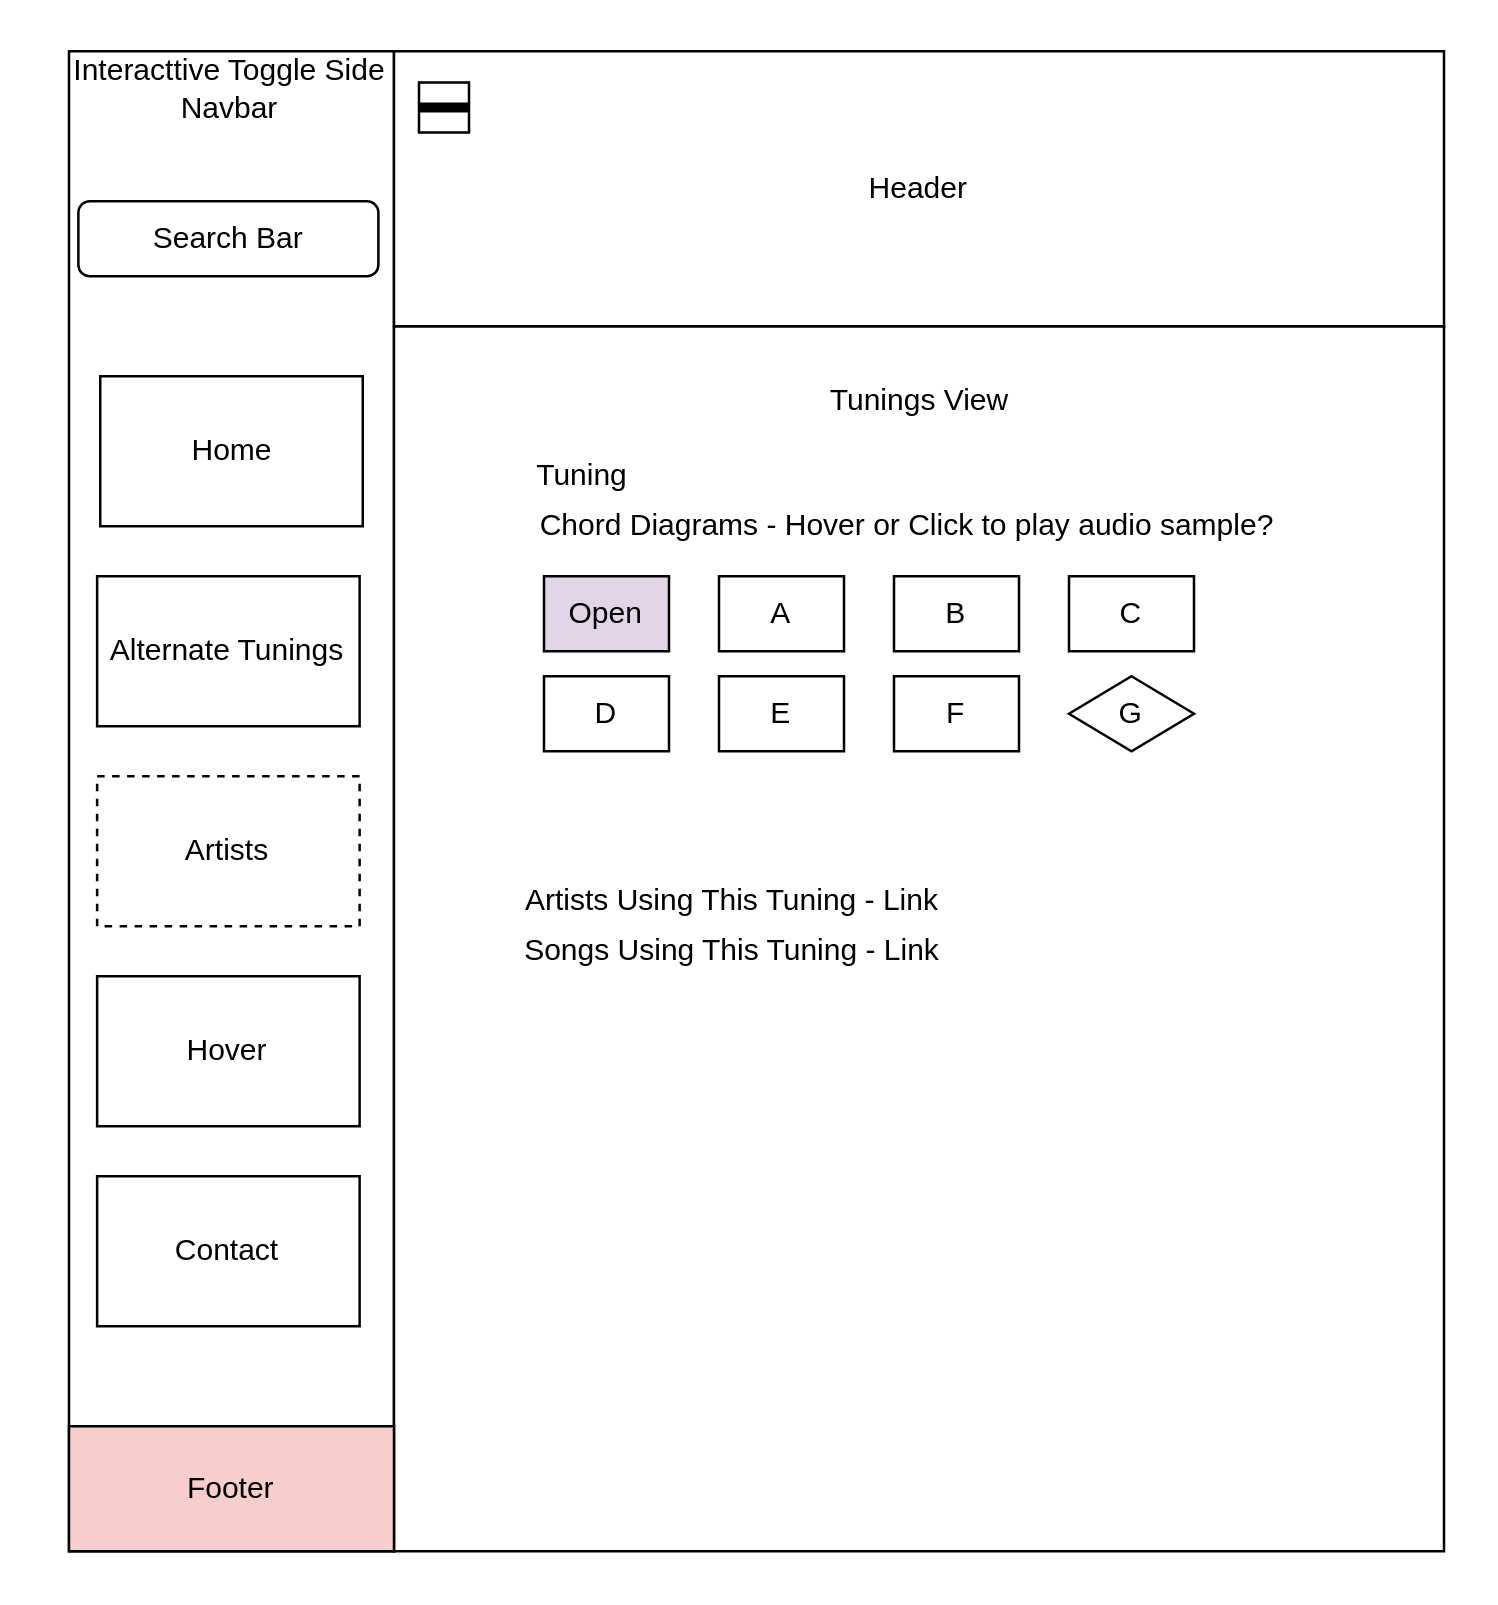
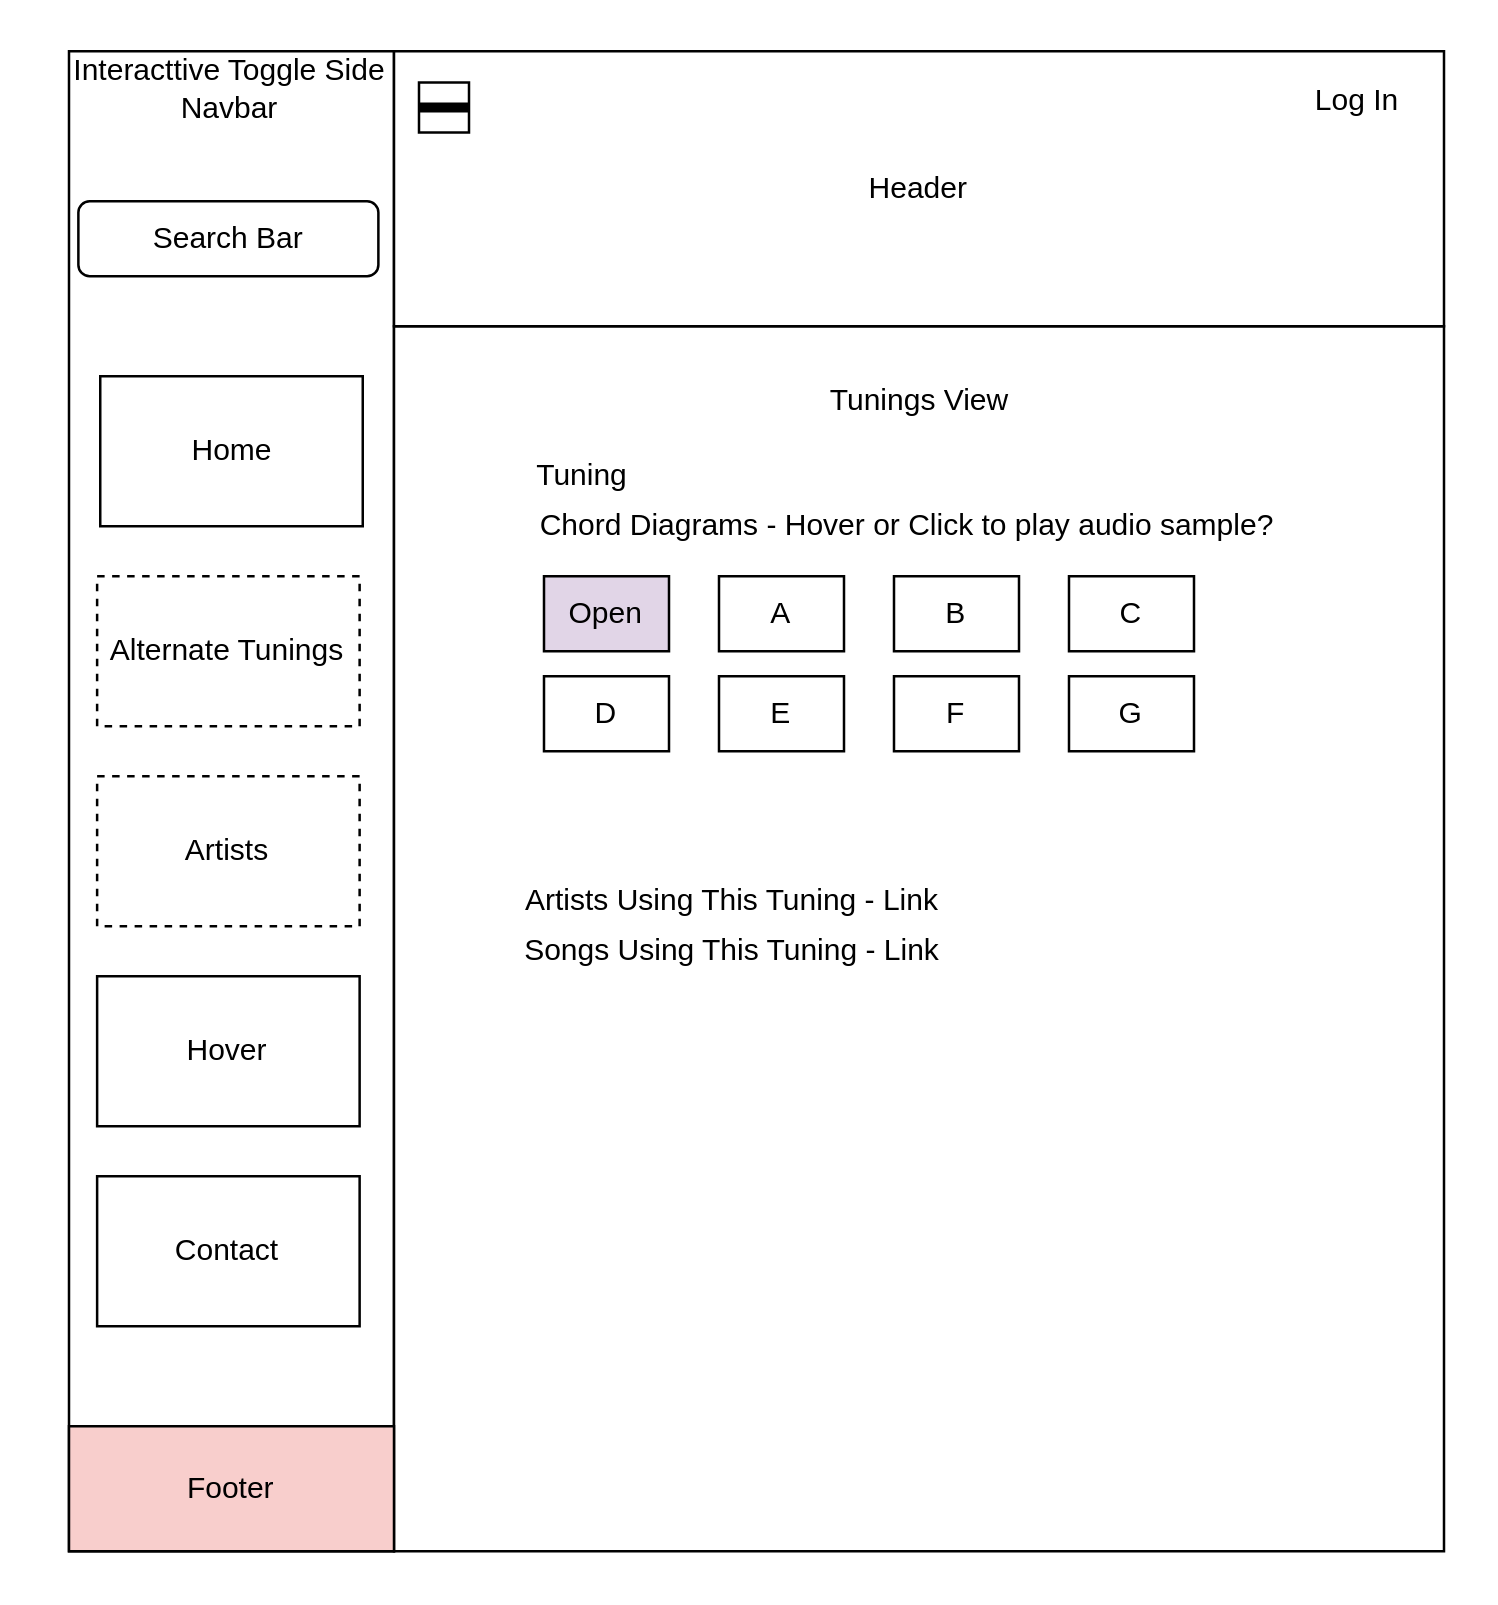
none -> (1356, 101)
(228, 651) -> (228, 651)
(1131, 714) -> (1131, 714)
